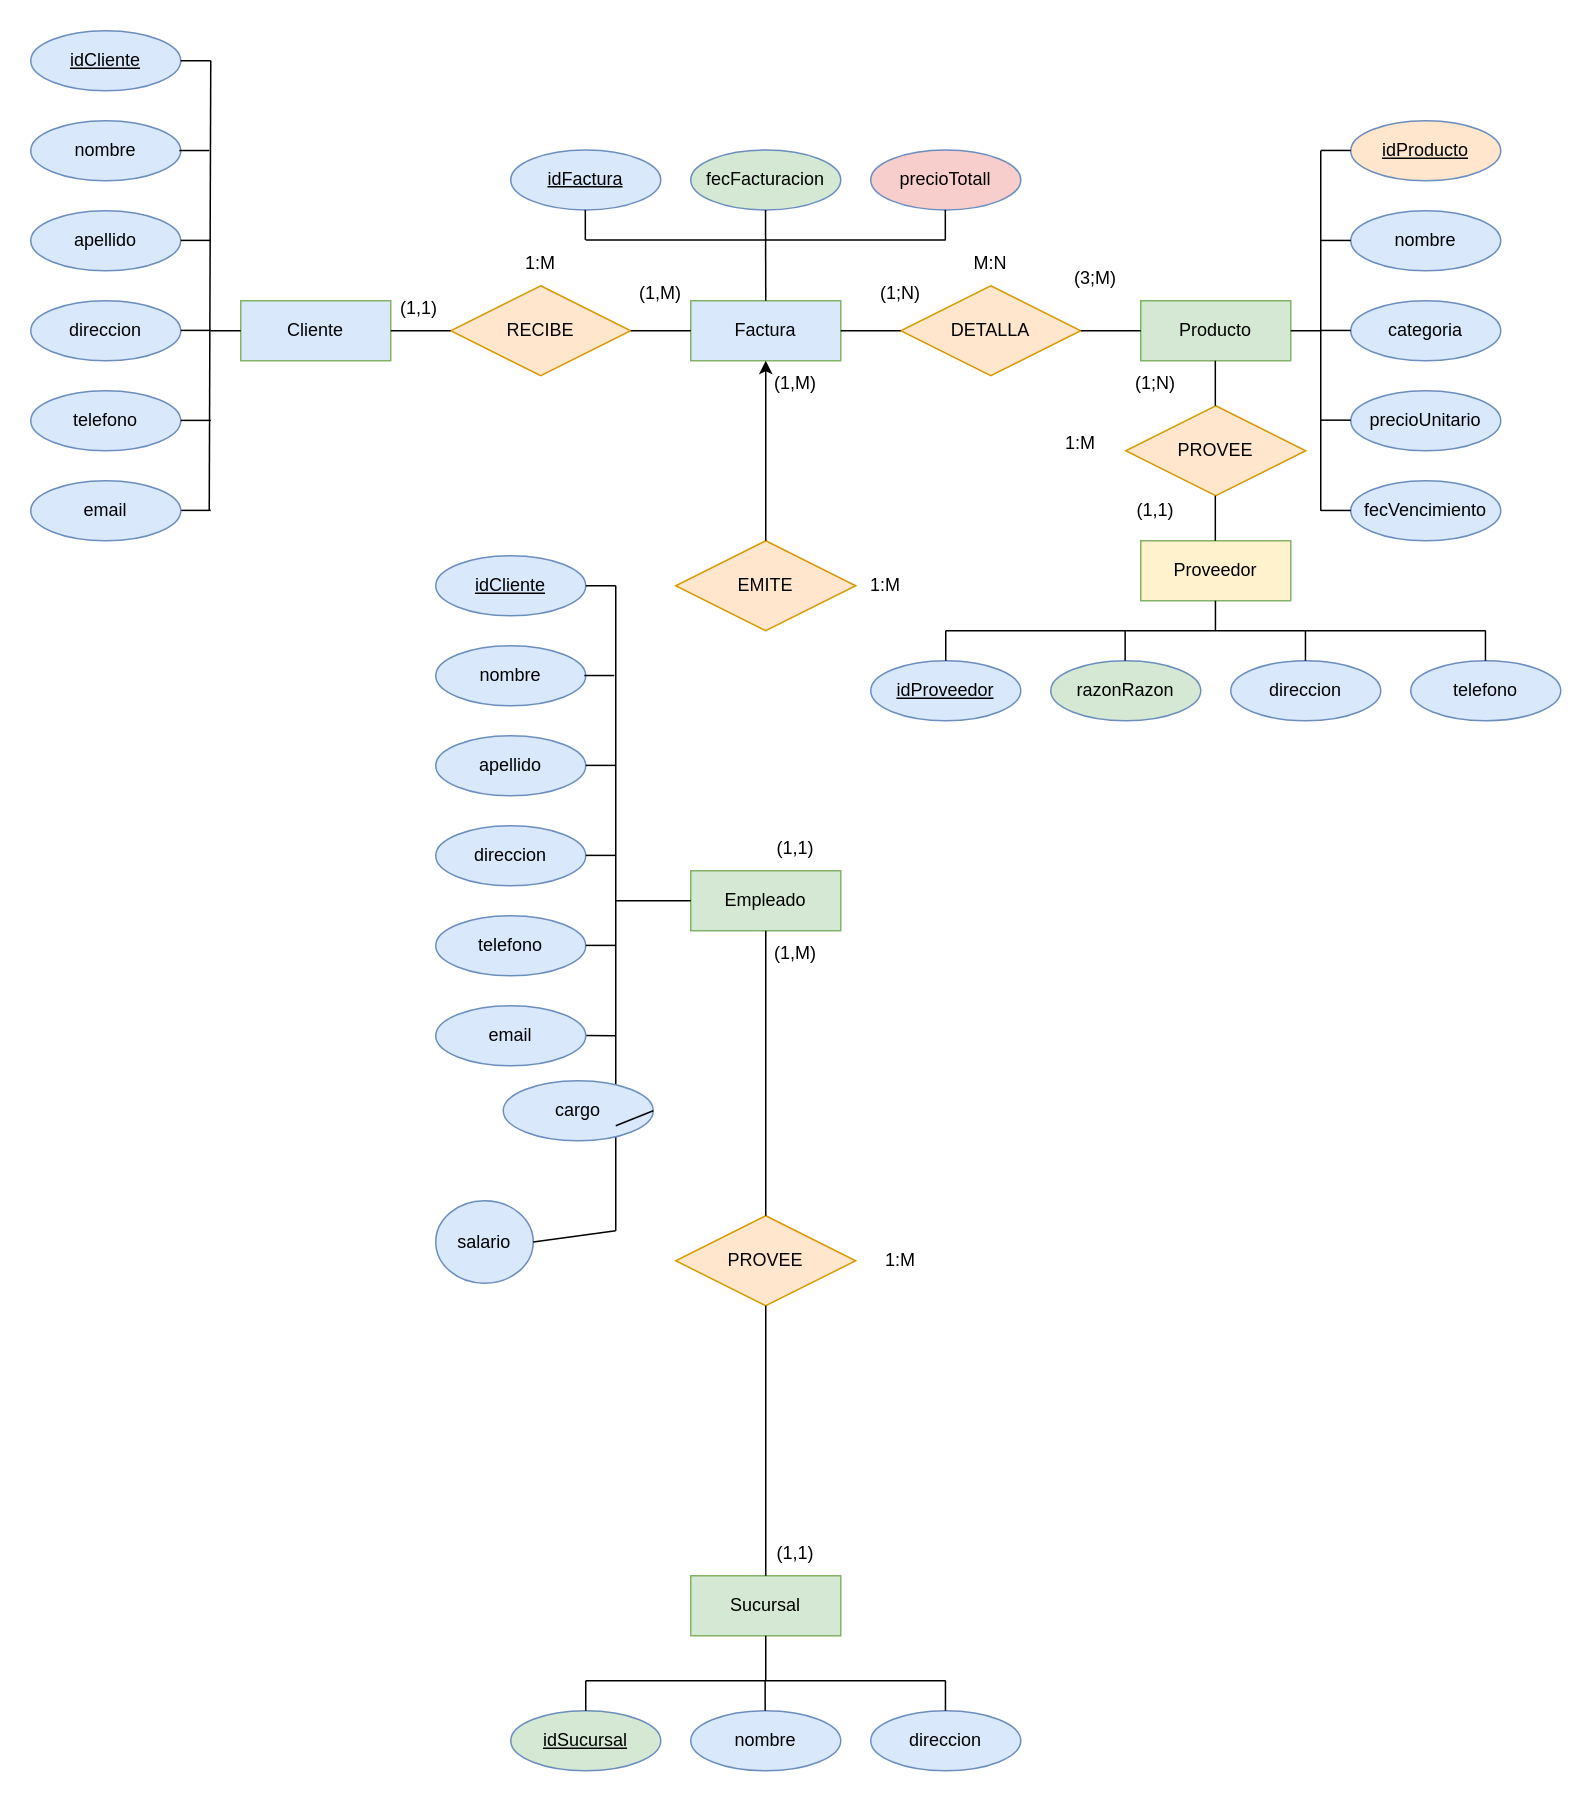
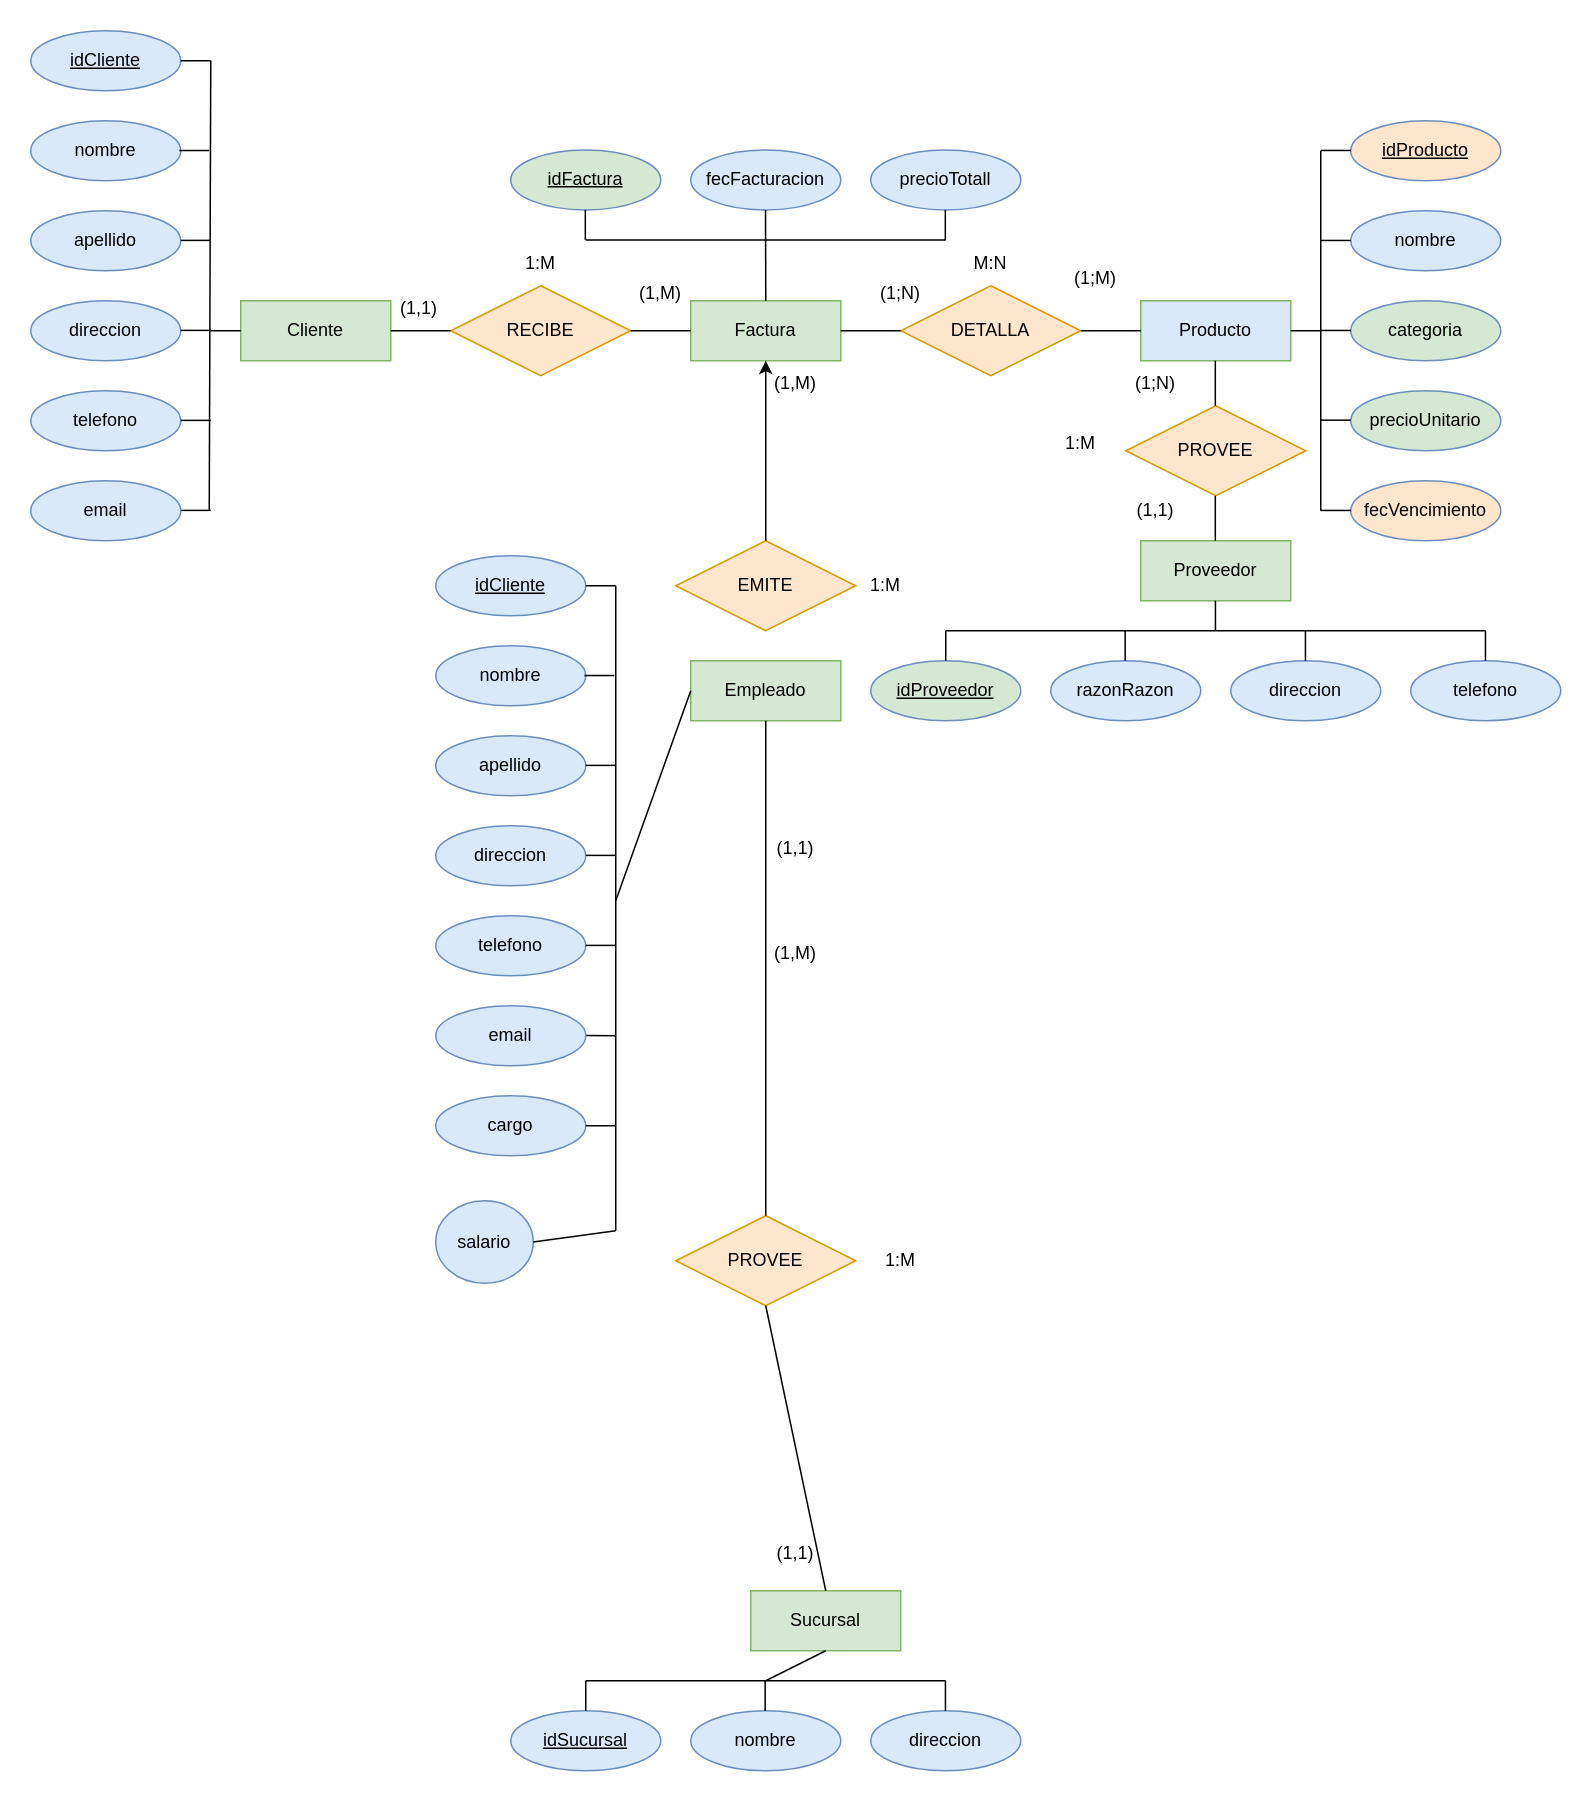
(586, 180) -> (586, 180)
(766, 180) -> (766, 180)
(946, 180) -> (946, 180)
(1096, 278) -> (1096, 278)
(316, 331) -> (316, 331)
(766, 331) -> (766, 331)
(1216, 331) -> (1216, 331)
(1426, 331) -> (1426, 331)
(1426, 421) -> (1426, 421)
(1426, 511) -> (1426, 511)
(1216, 571) -> (1216, 571)
(946, 691) -> (946, 691)
(1126, 691) -> (1126, 691)
(766, 901) -> (766, 691)
(578, 1111) -> (511, 1126)
(766, 1606) -> (826, 1621)
(586, 1741) -> (586, 1741)
